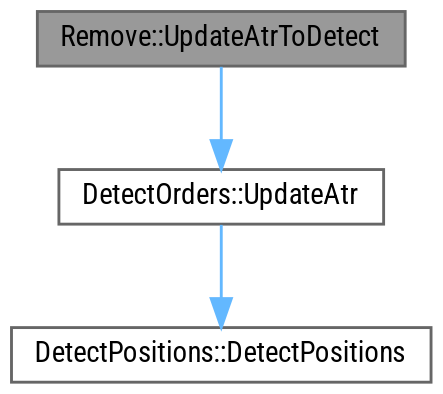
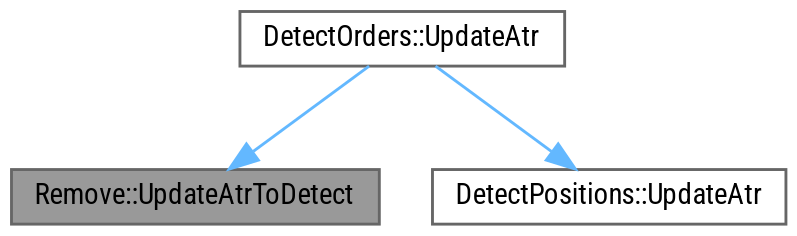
(221, 104) -> (311, 109)
(221, 355) -> (609, 197)
